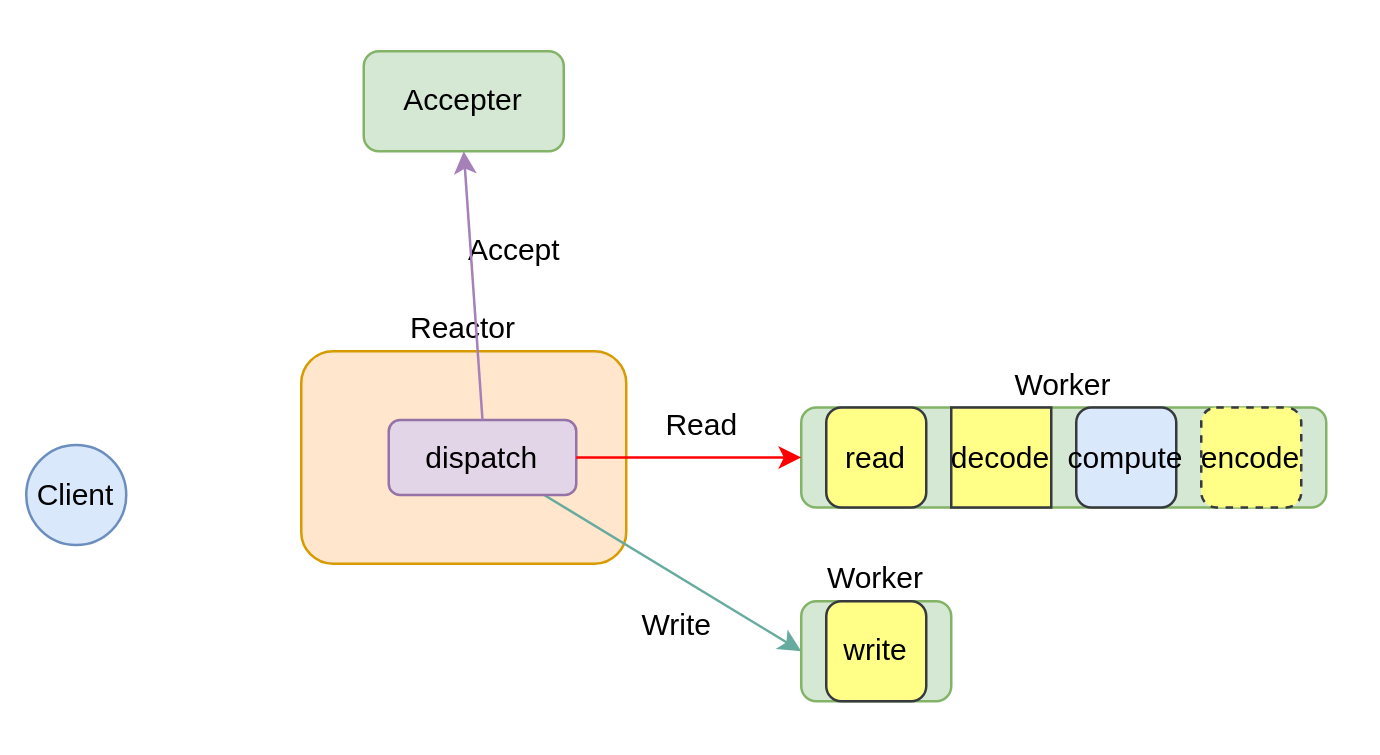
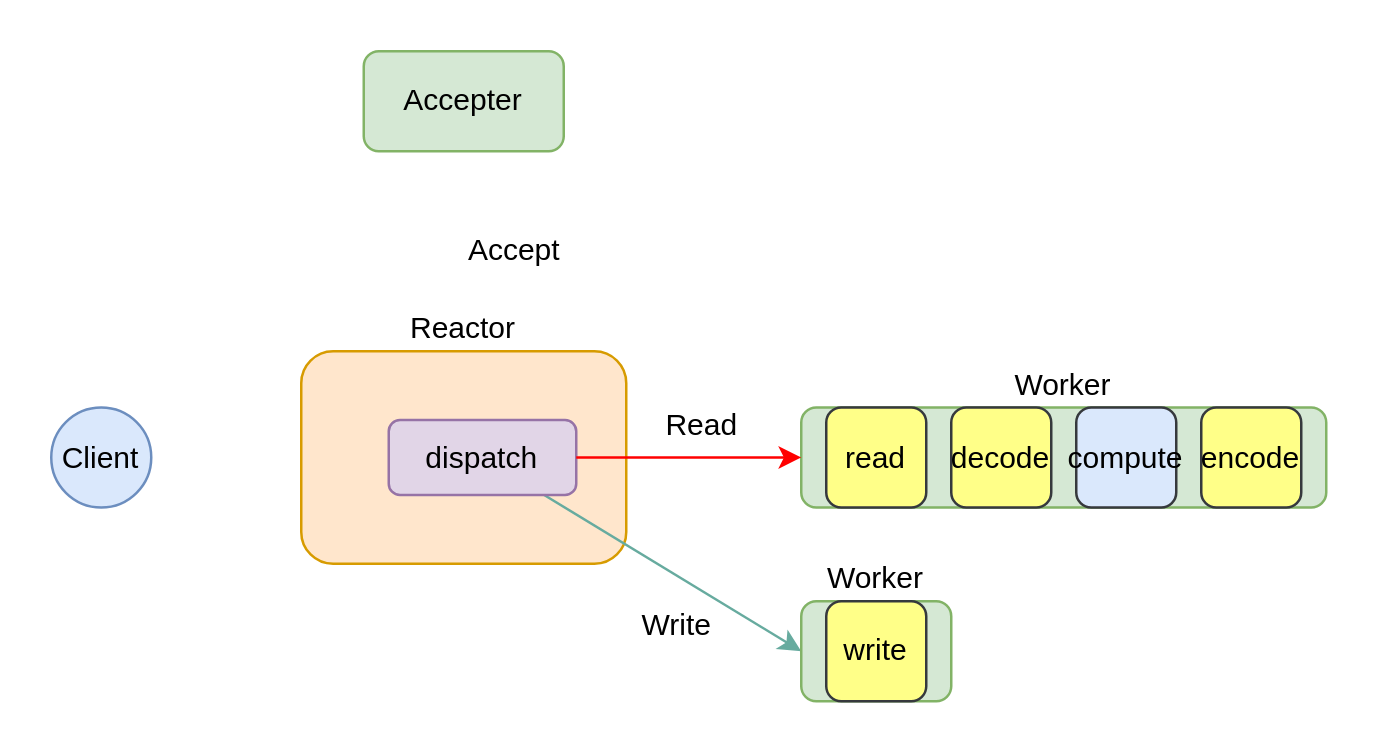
(474, 293) -> none
(1001, 458) -> (1001, 458)
(1251, 458) -> (1251, 458)
(76, 495) -> (101, 458)
